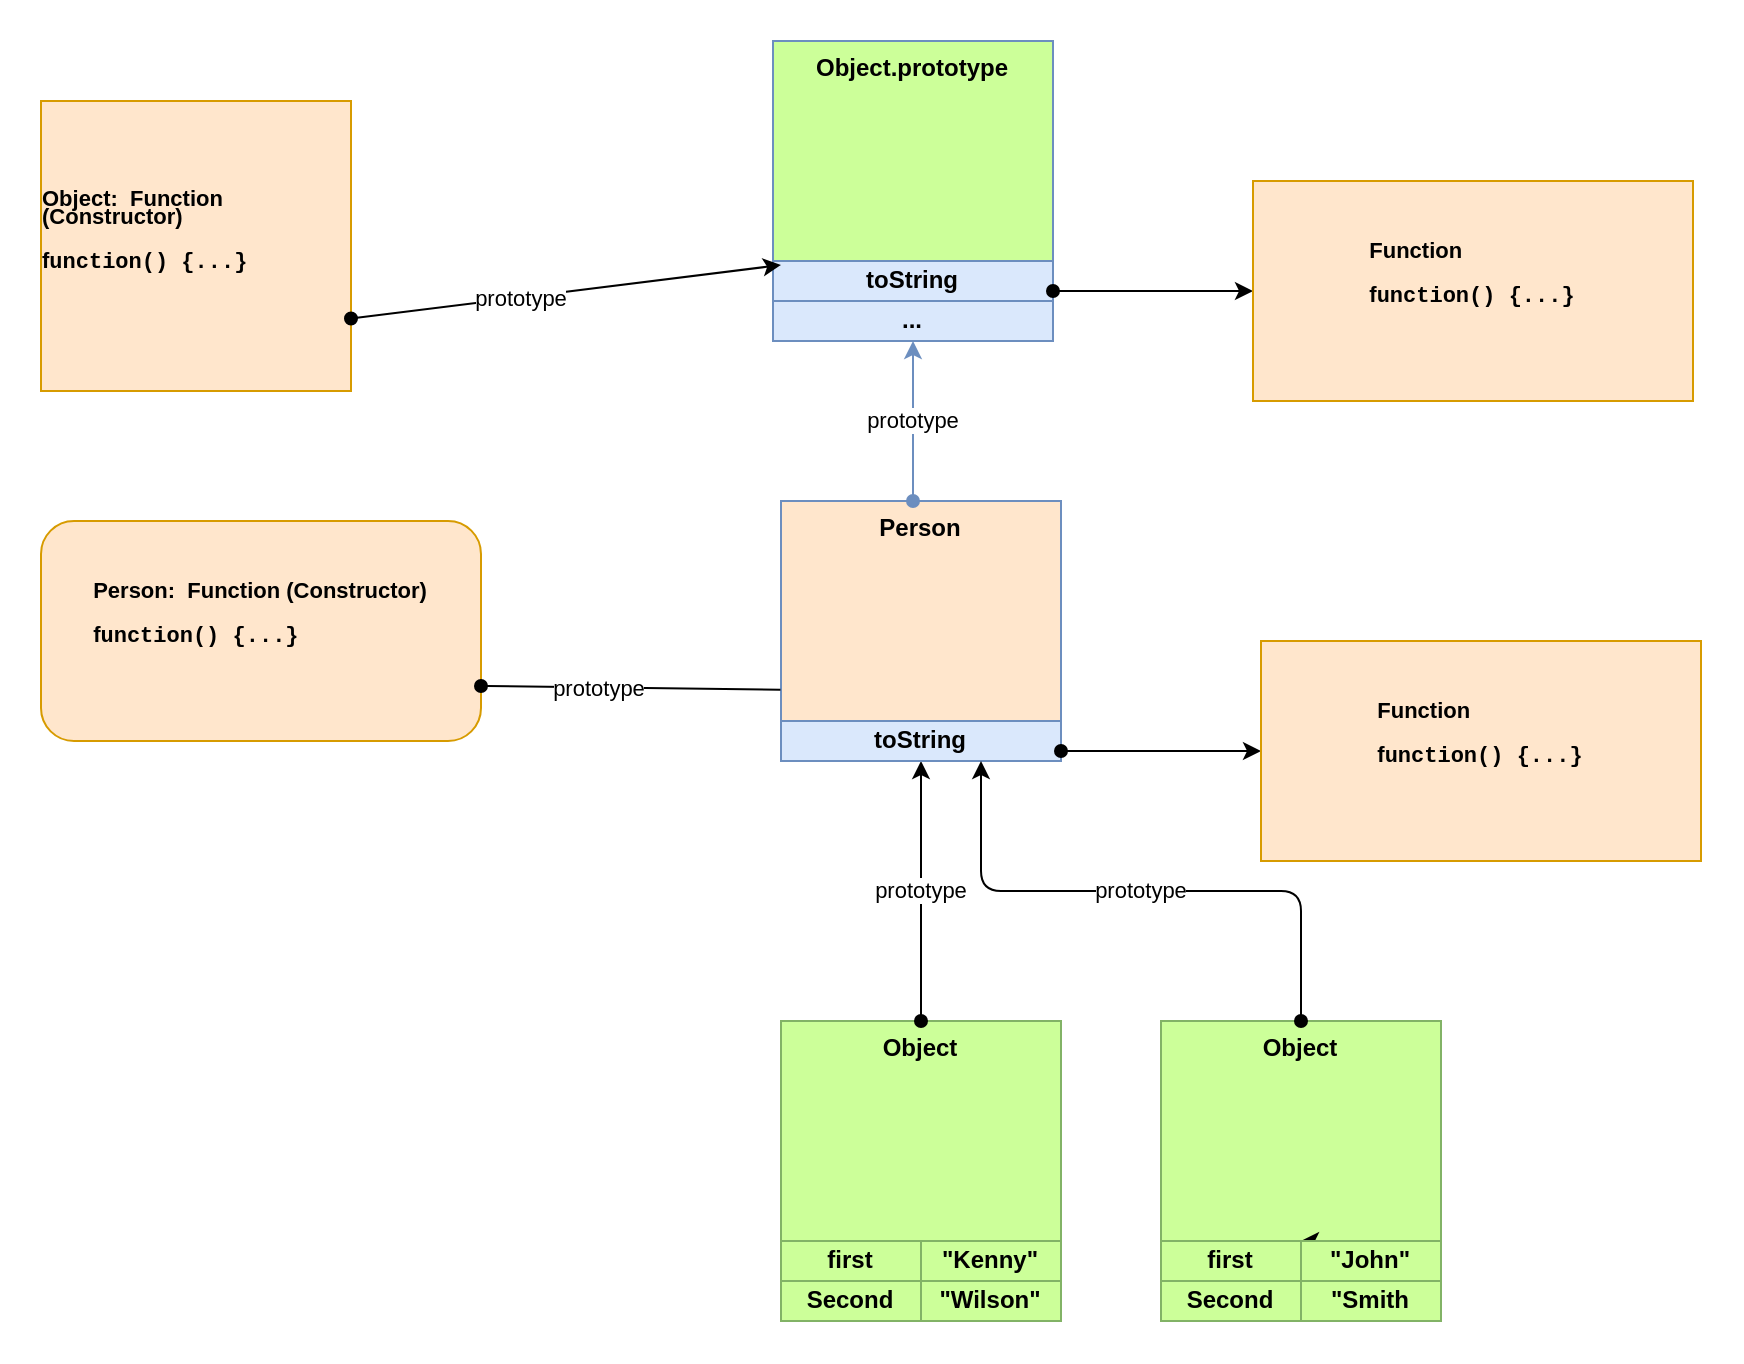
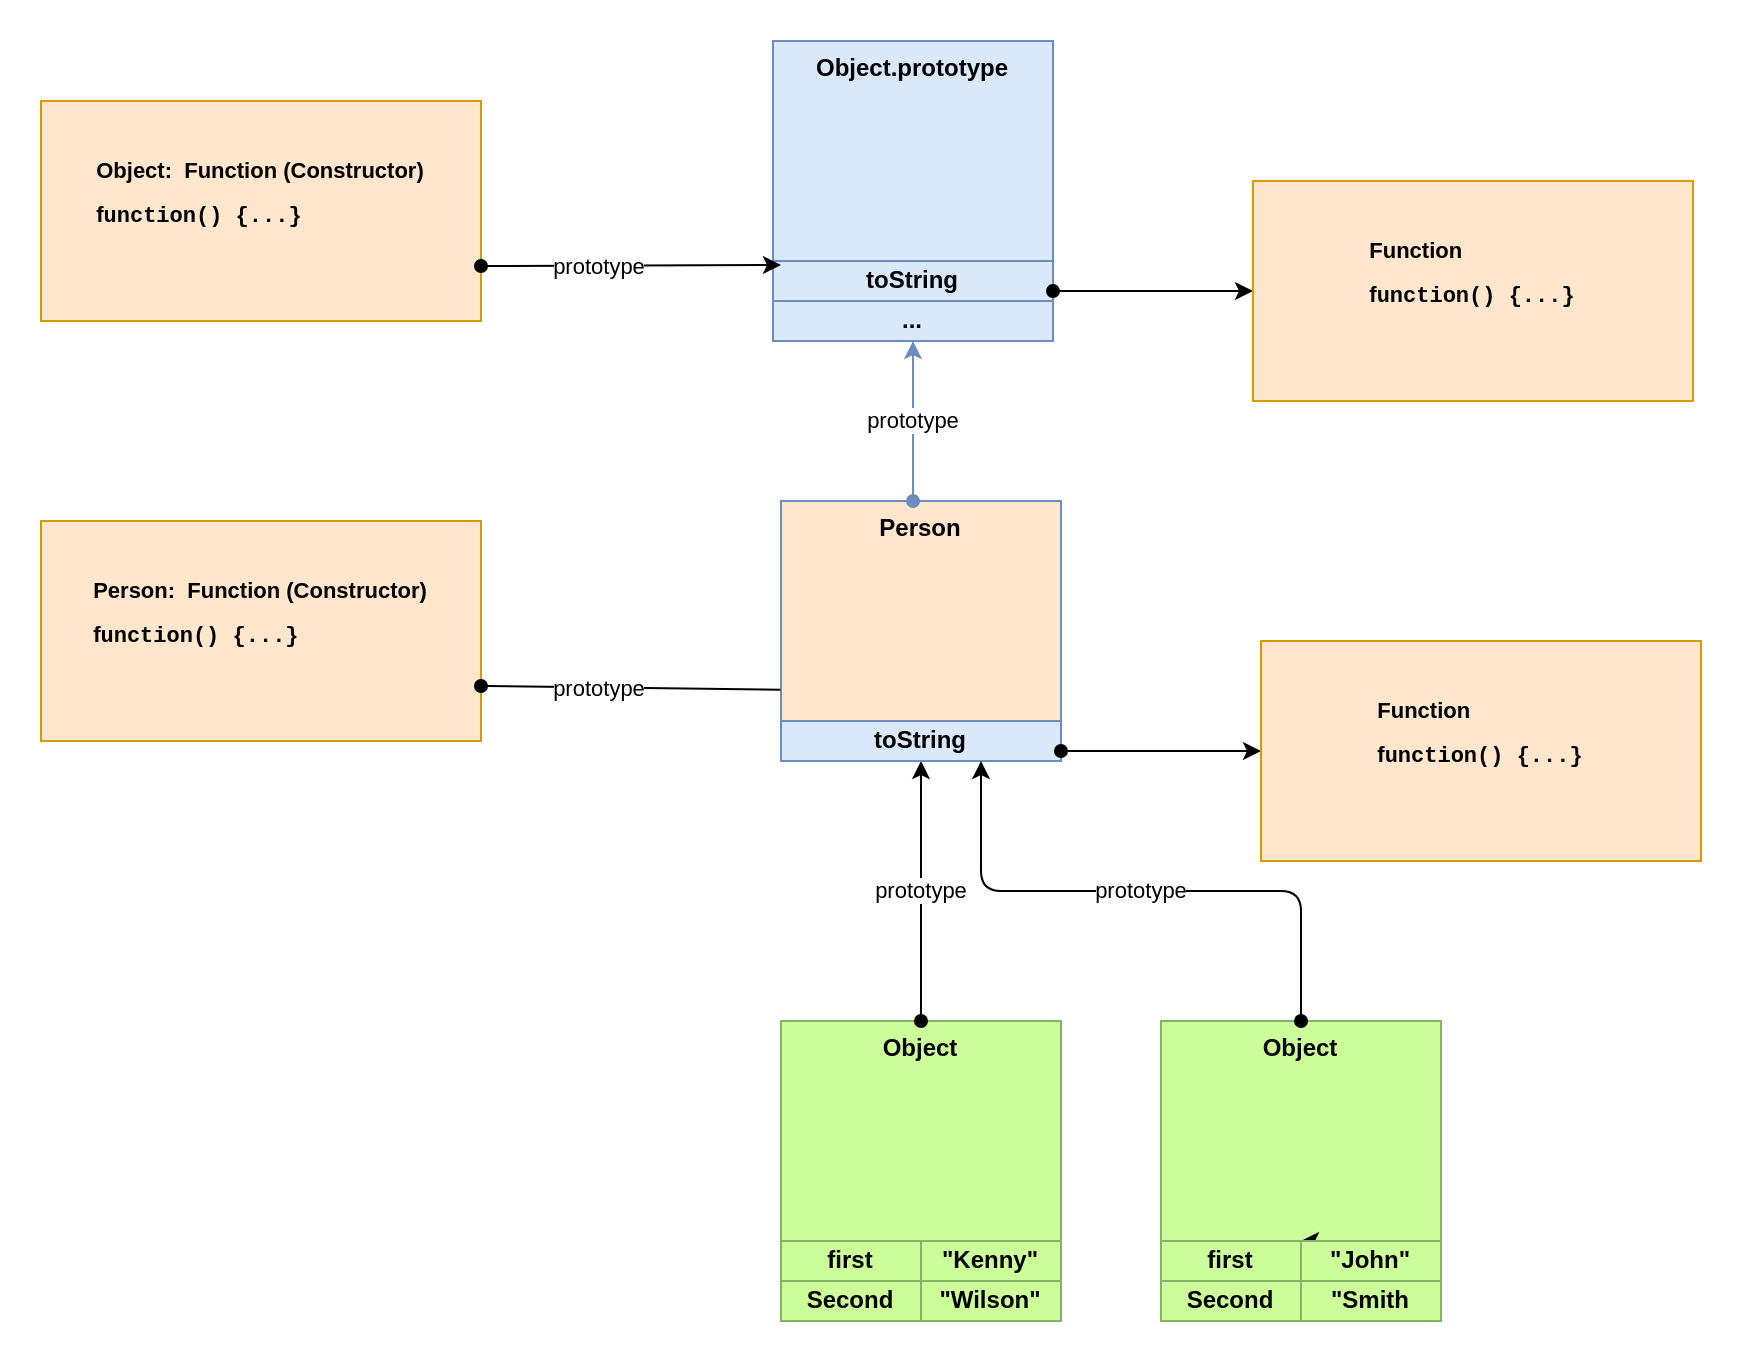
(913, 151) -> (913, 151)
(196, 246) -> (261, 211)
(261, 631) -> (261, 631)
